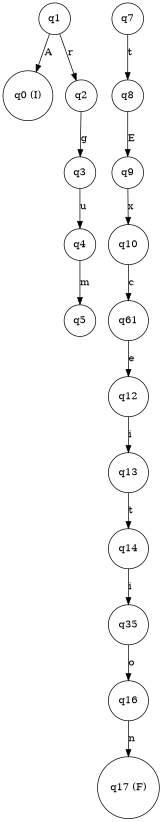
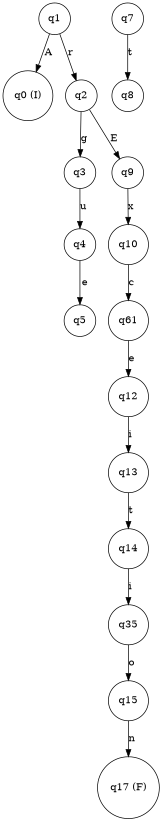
(128, 130) -> (103, 131)
(85, 283) -> (85, 283)
(128, 701) -> (128, 701)
